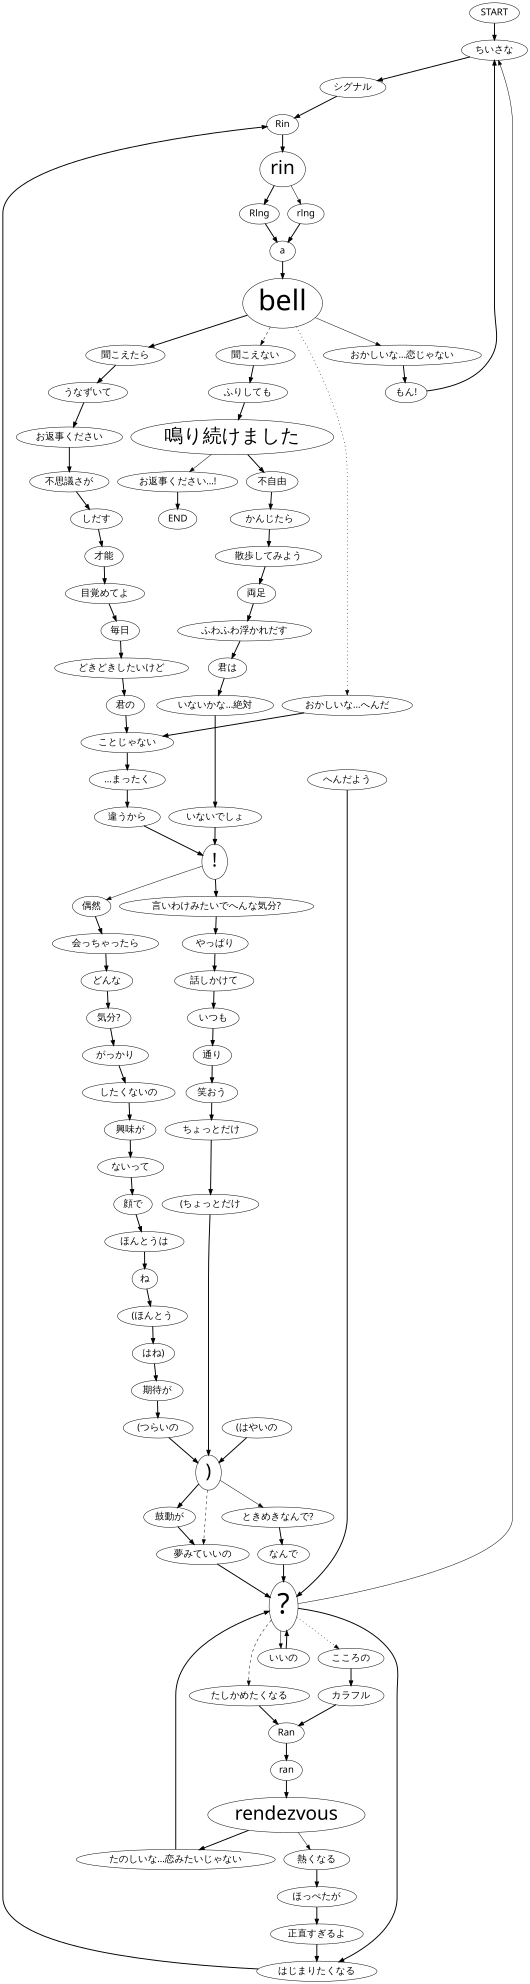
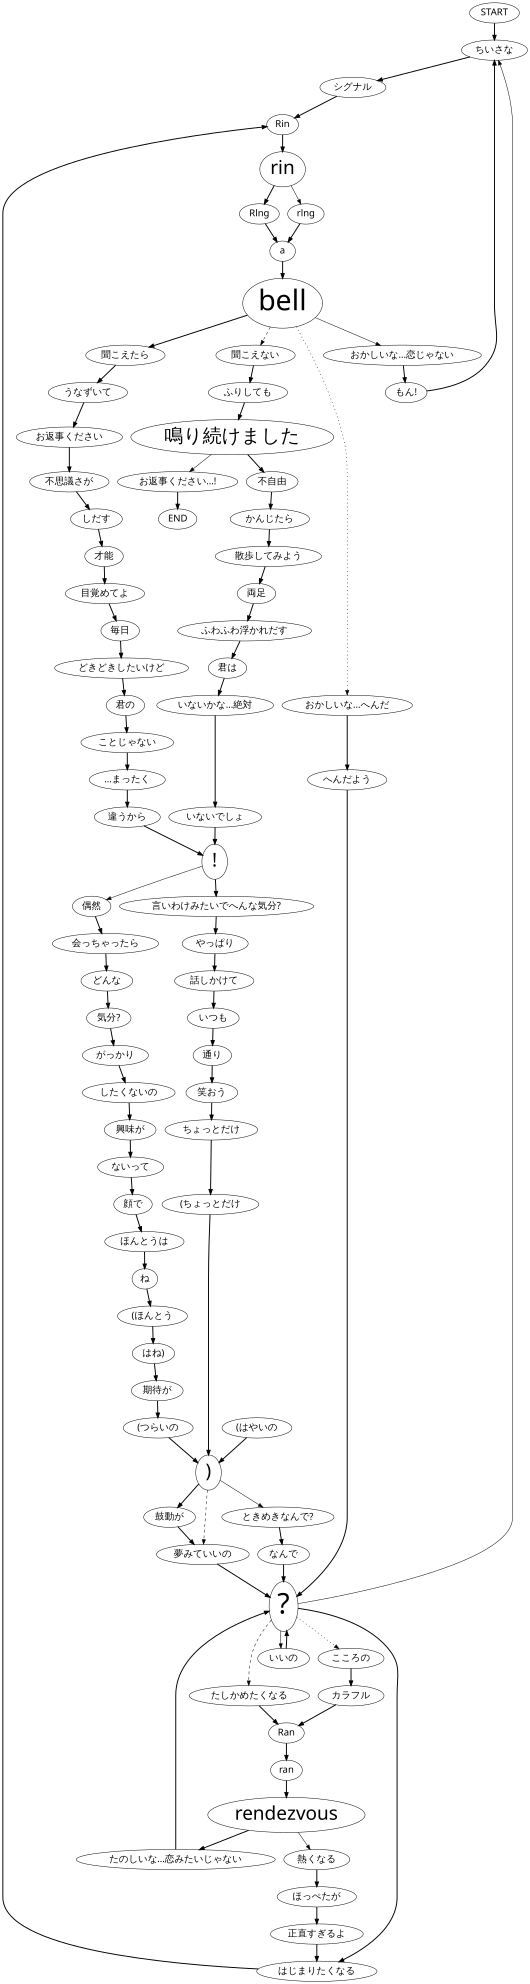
(236, 724) -> (347, 740)
